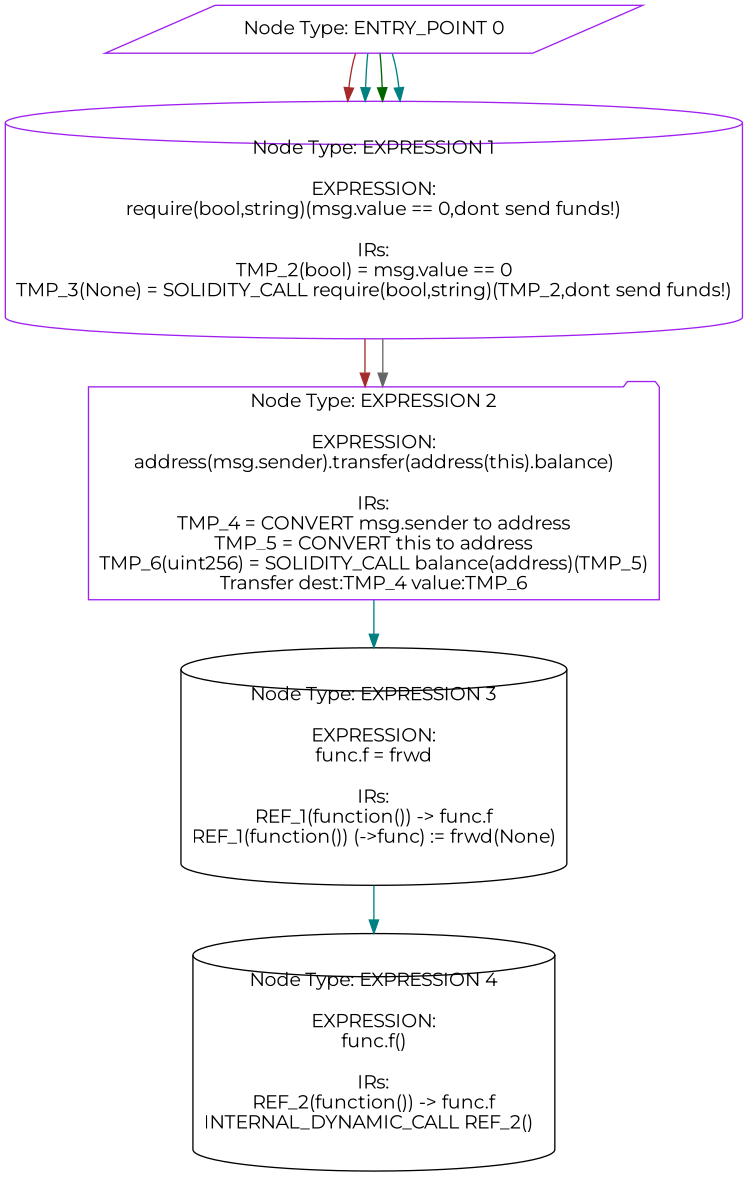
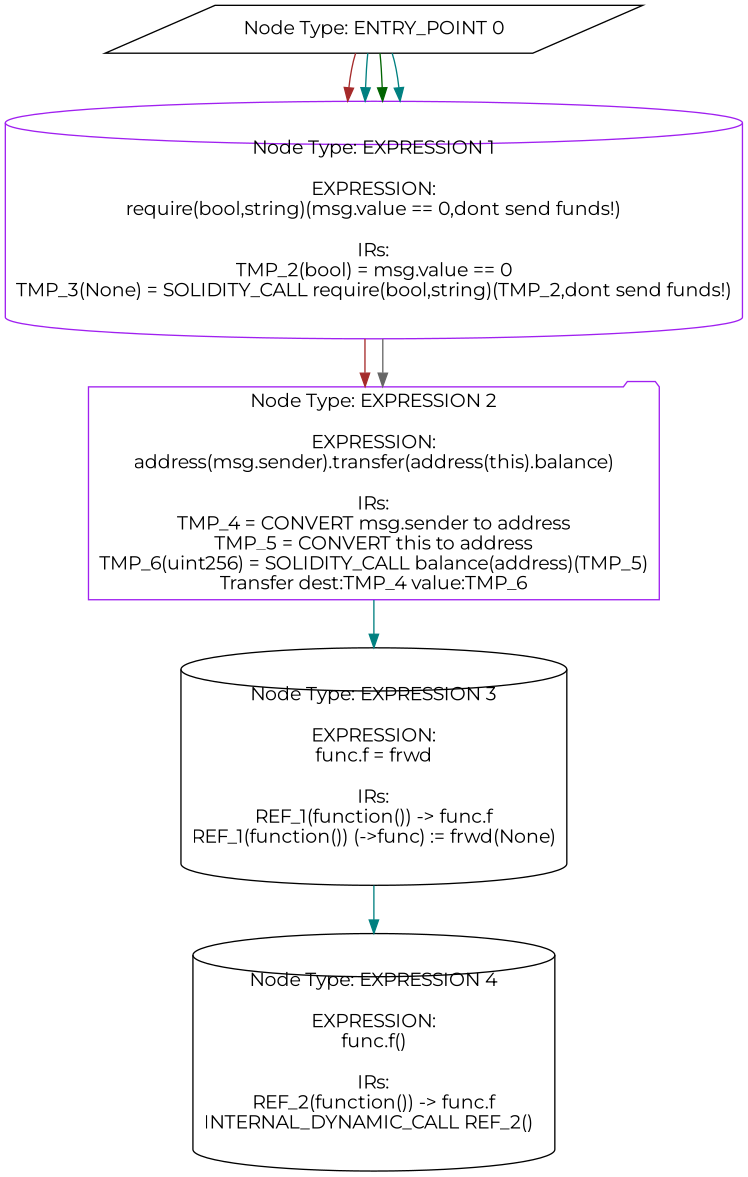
(374, 29) -> (374, 29)
